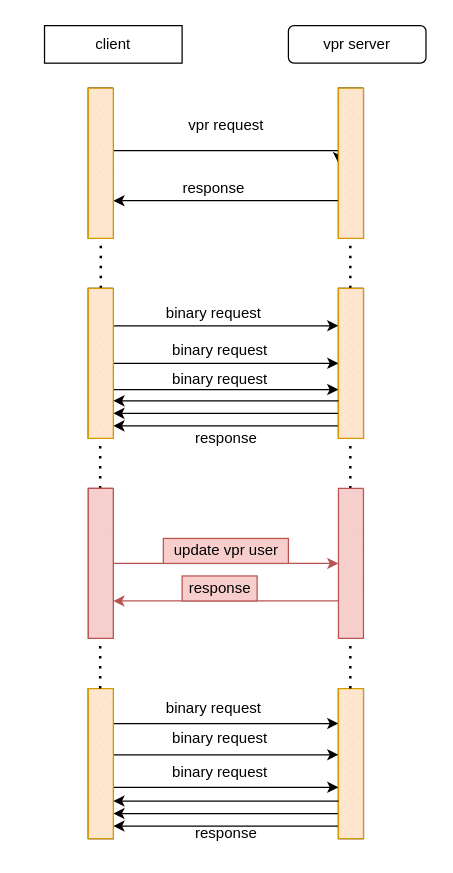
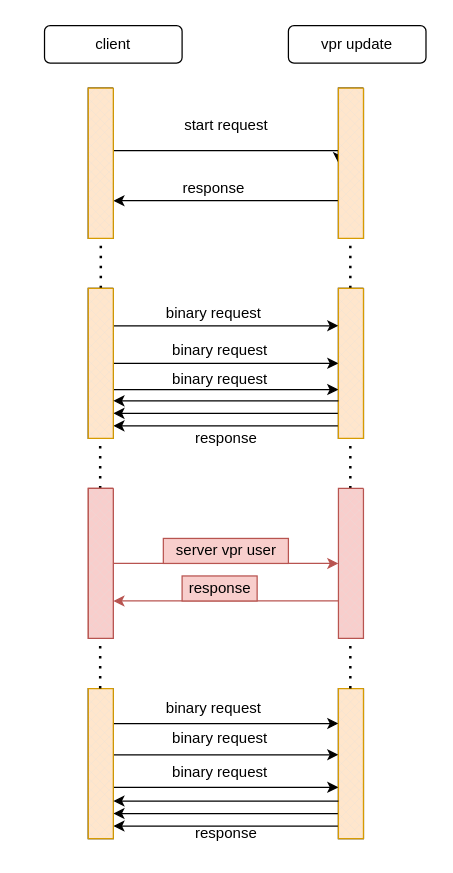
(113, 44) -> (113, 44)
(357, 44) -> (357, 44)
(226, 126) -> (226, 126)
(226, 551) -> (226, 551)
